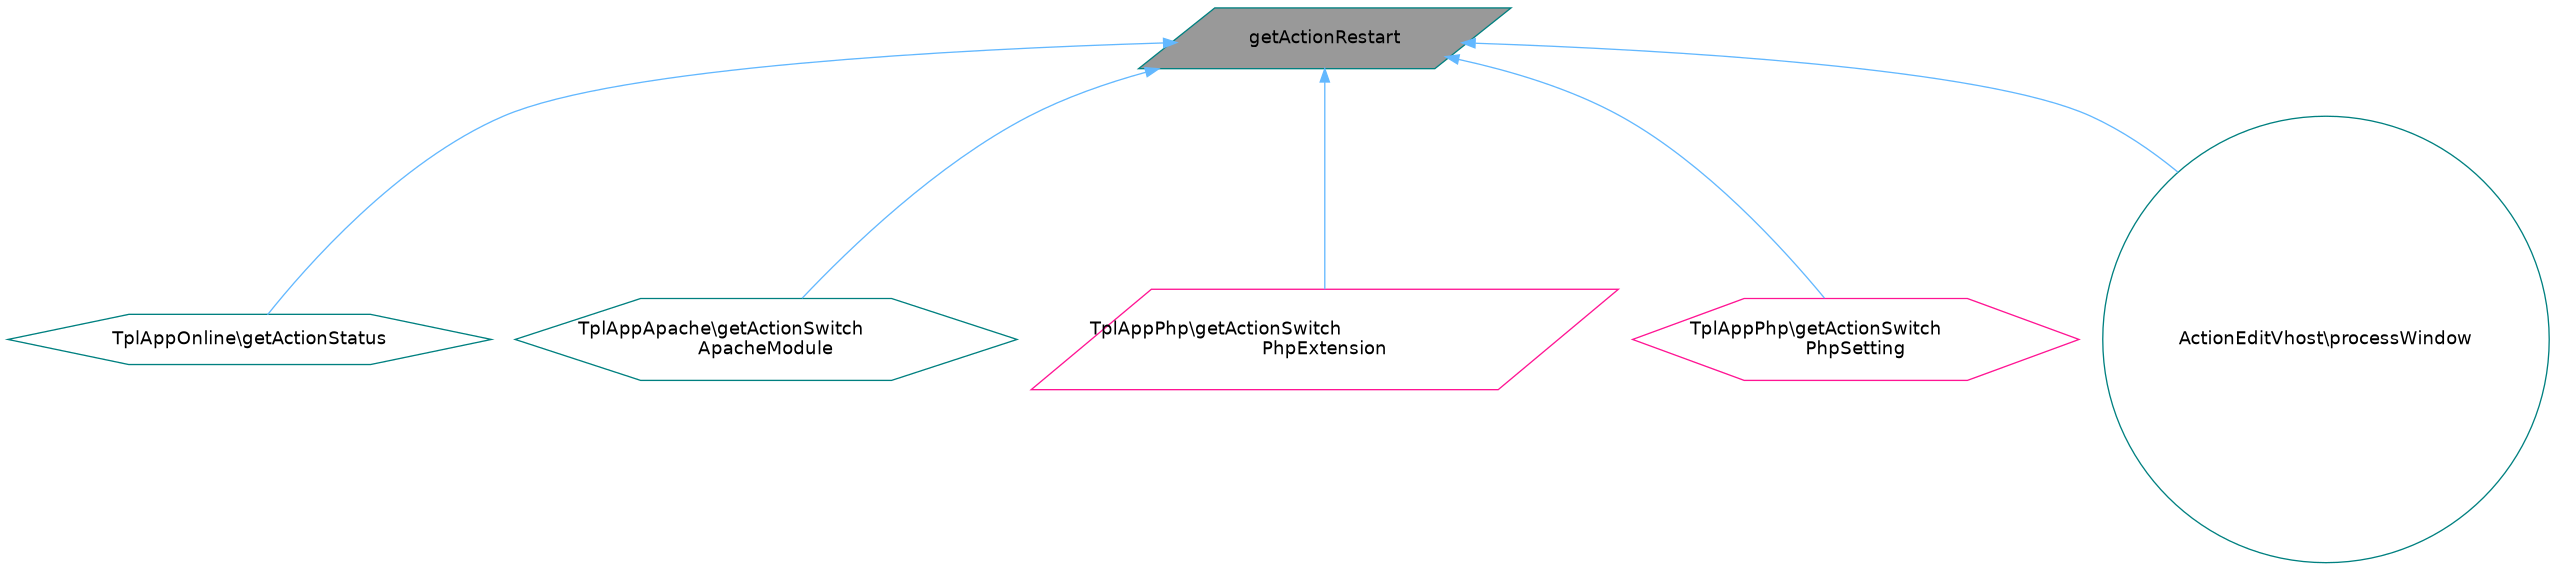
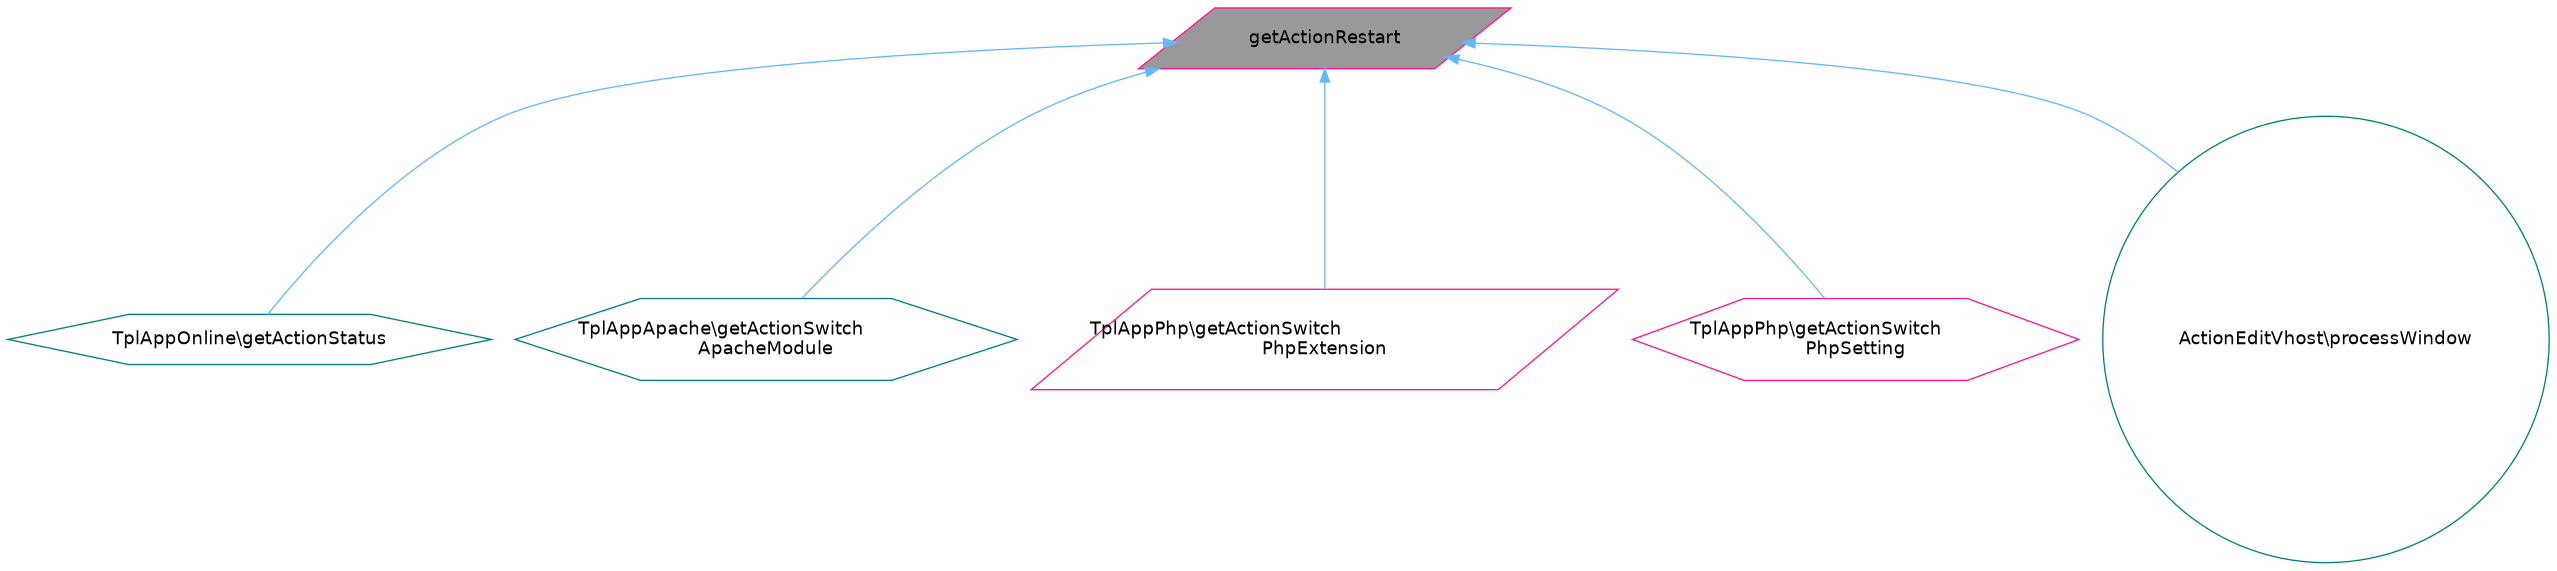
(1325, 38) -> (1325, 38)
